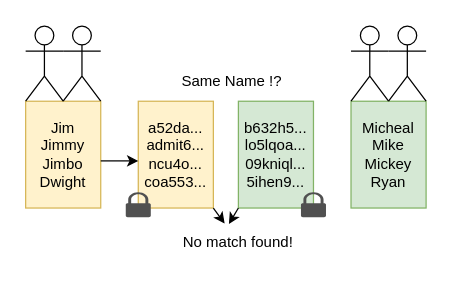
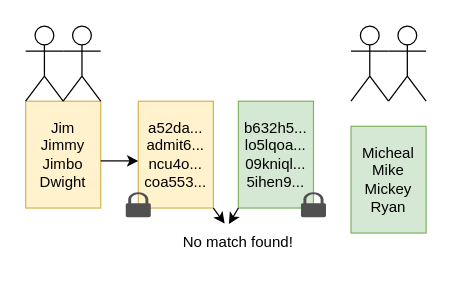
(232, 82) -> none
(388, 154) -> (388, 179)
